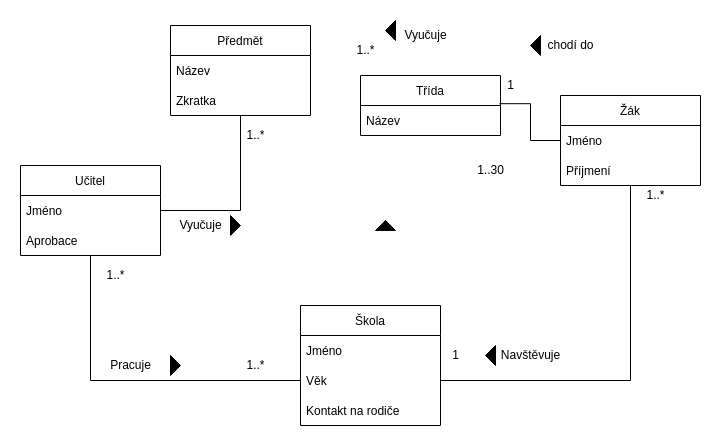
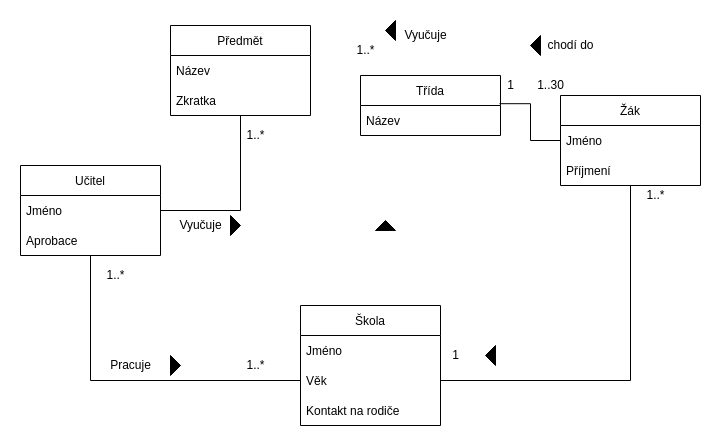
(491, 171) -> (551, 86)
(531, 356) -> none
